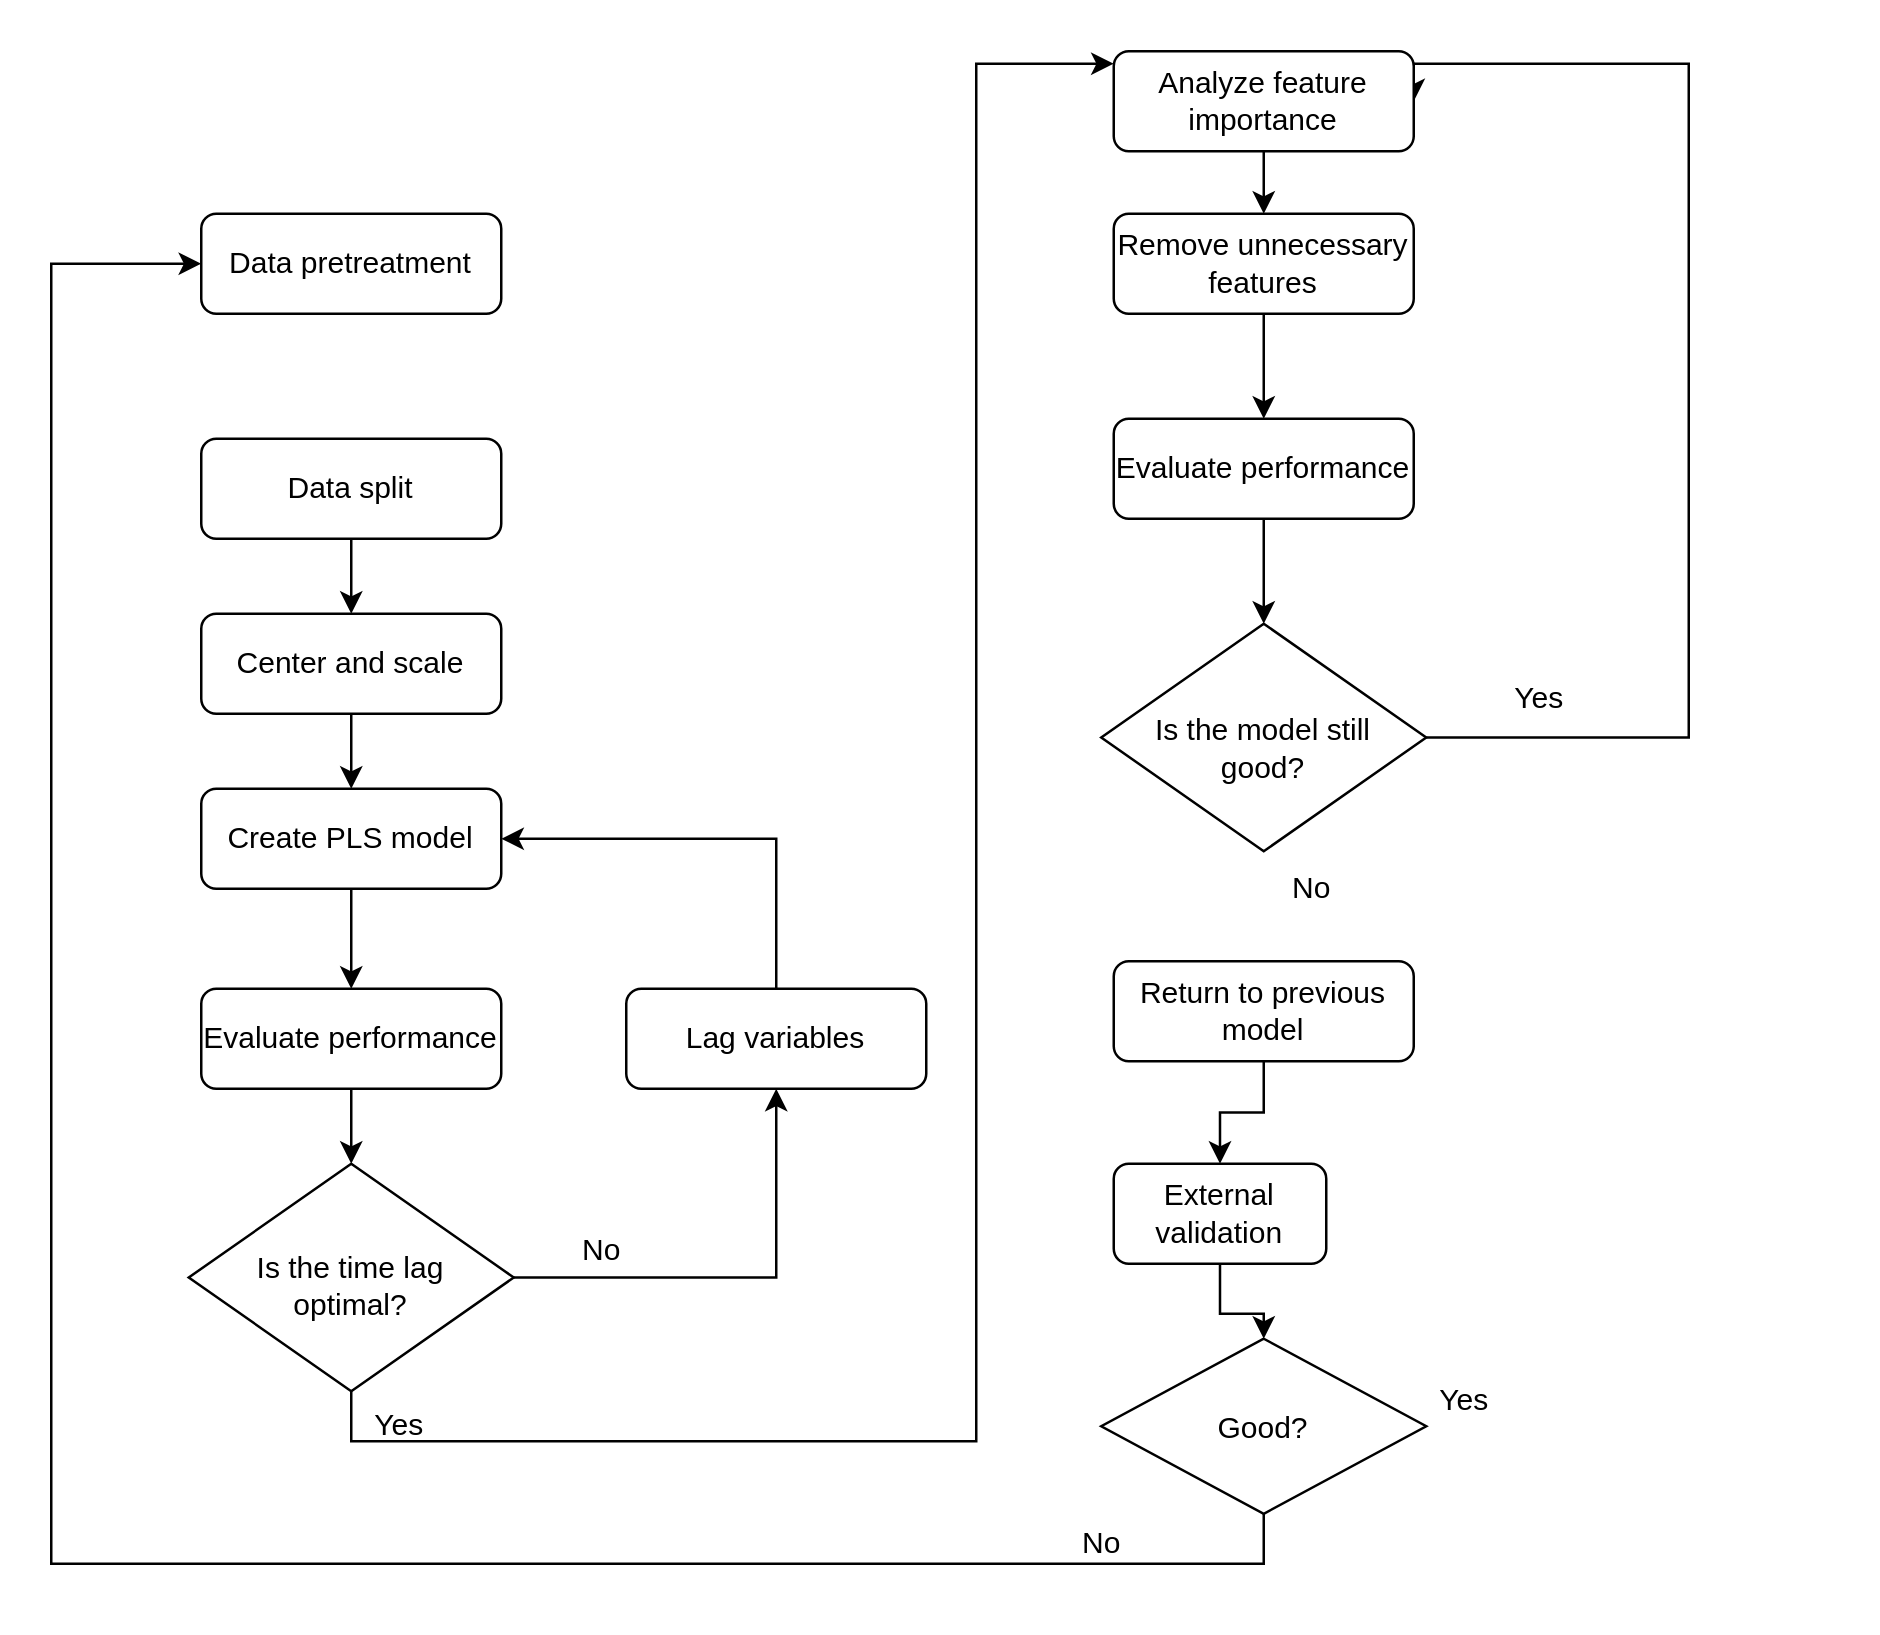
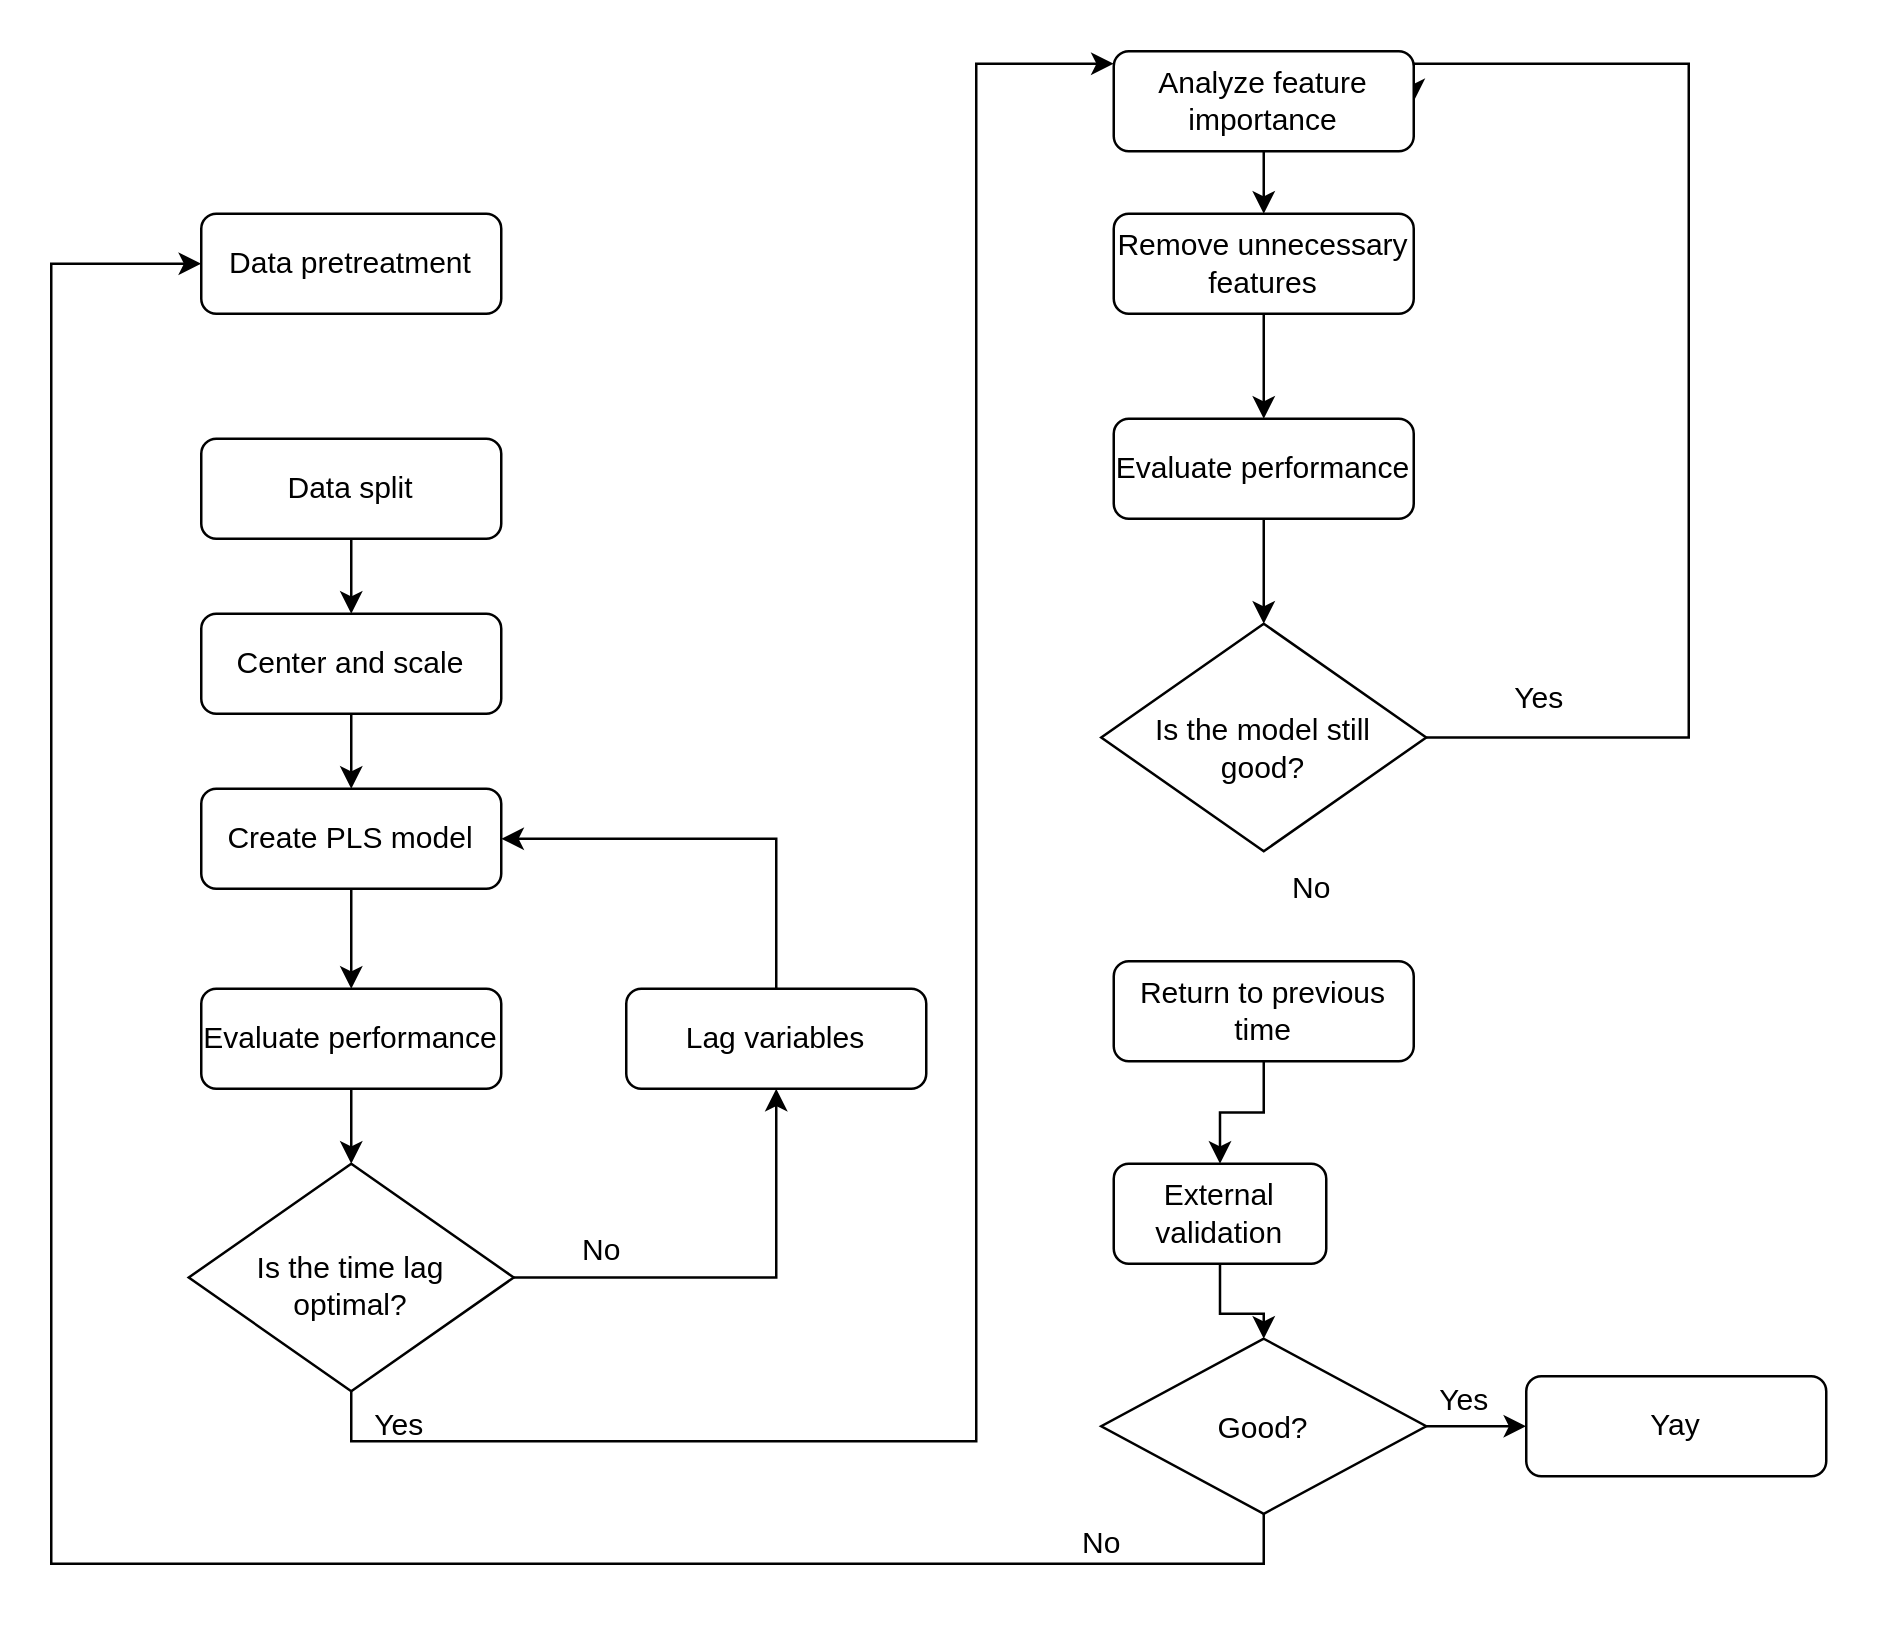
(1264, 1011) -> (1264, 1011)
none -> (1468, 1426)
none -> (1676, 1426)
